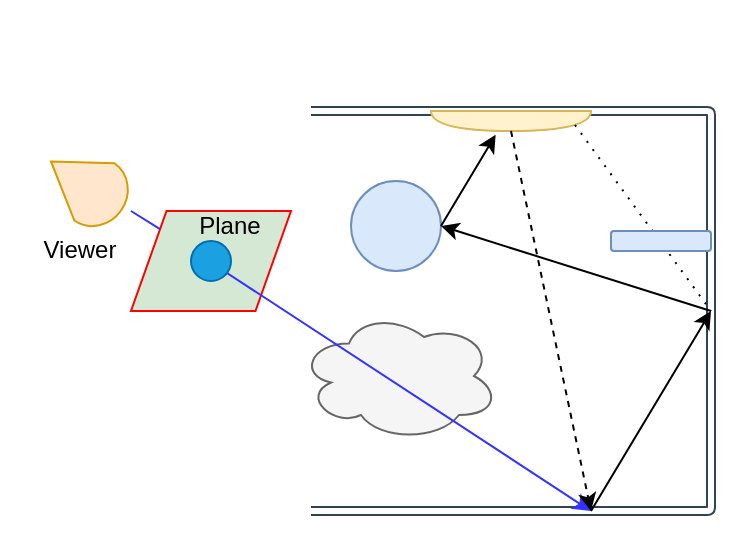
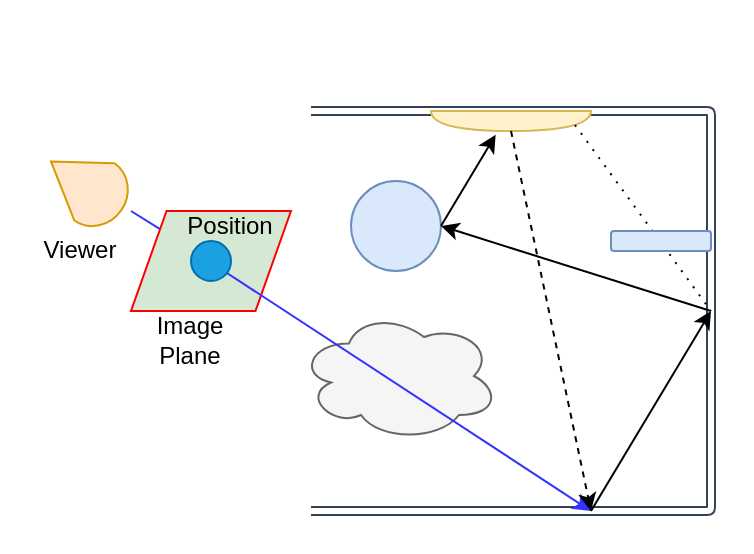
(231, 227) -> (231, 227)
none -> (191, 341)
